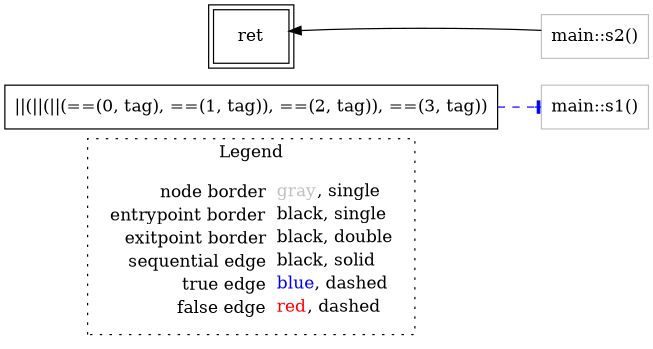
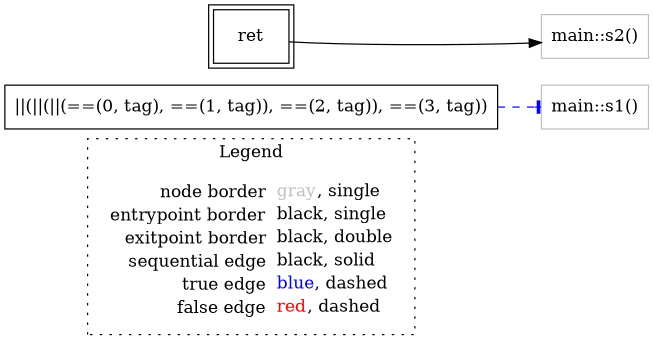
(421, 28) -> (409, 45)
